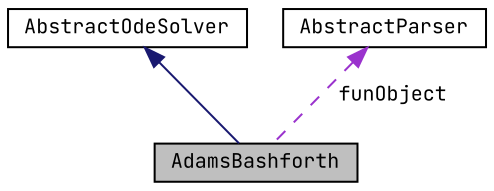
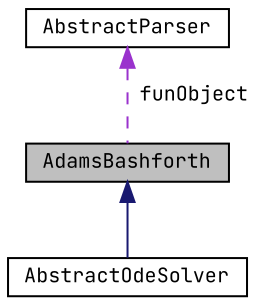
(199, 103) -> (128, 230)
